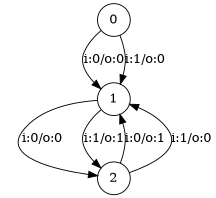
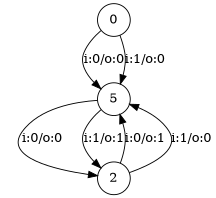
(114, 99) -> (114, 99)
